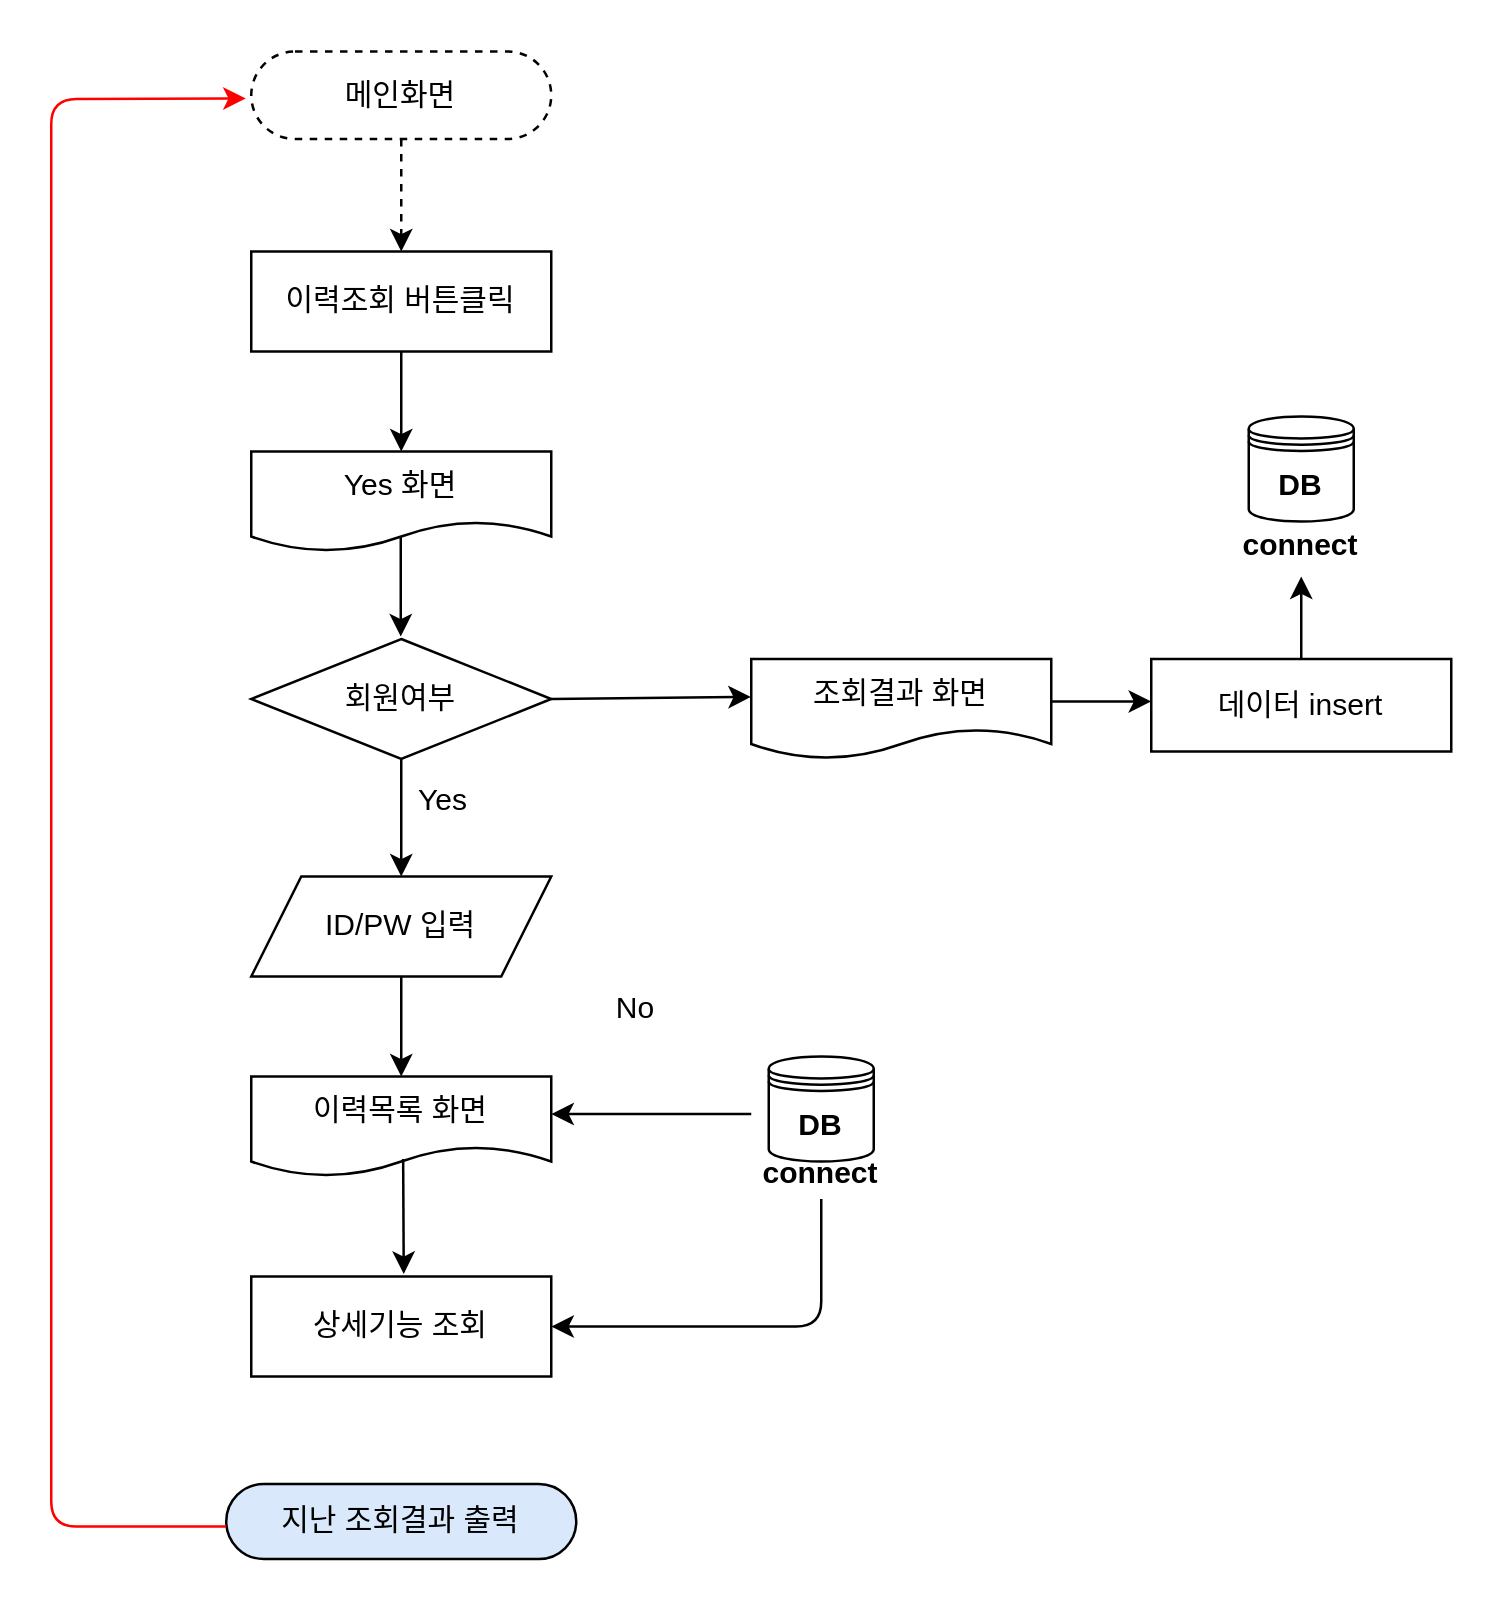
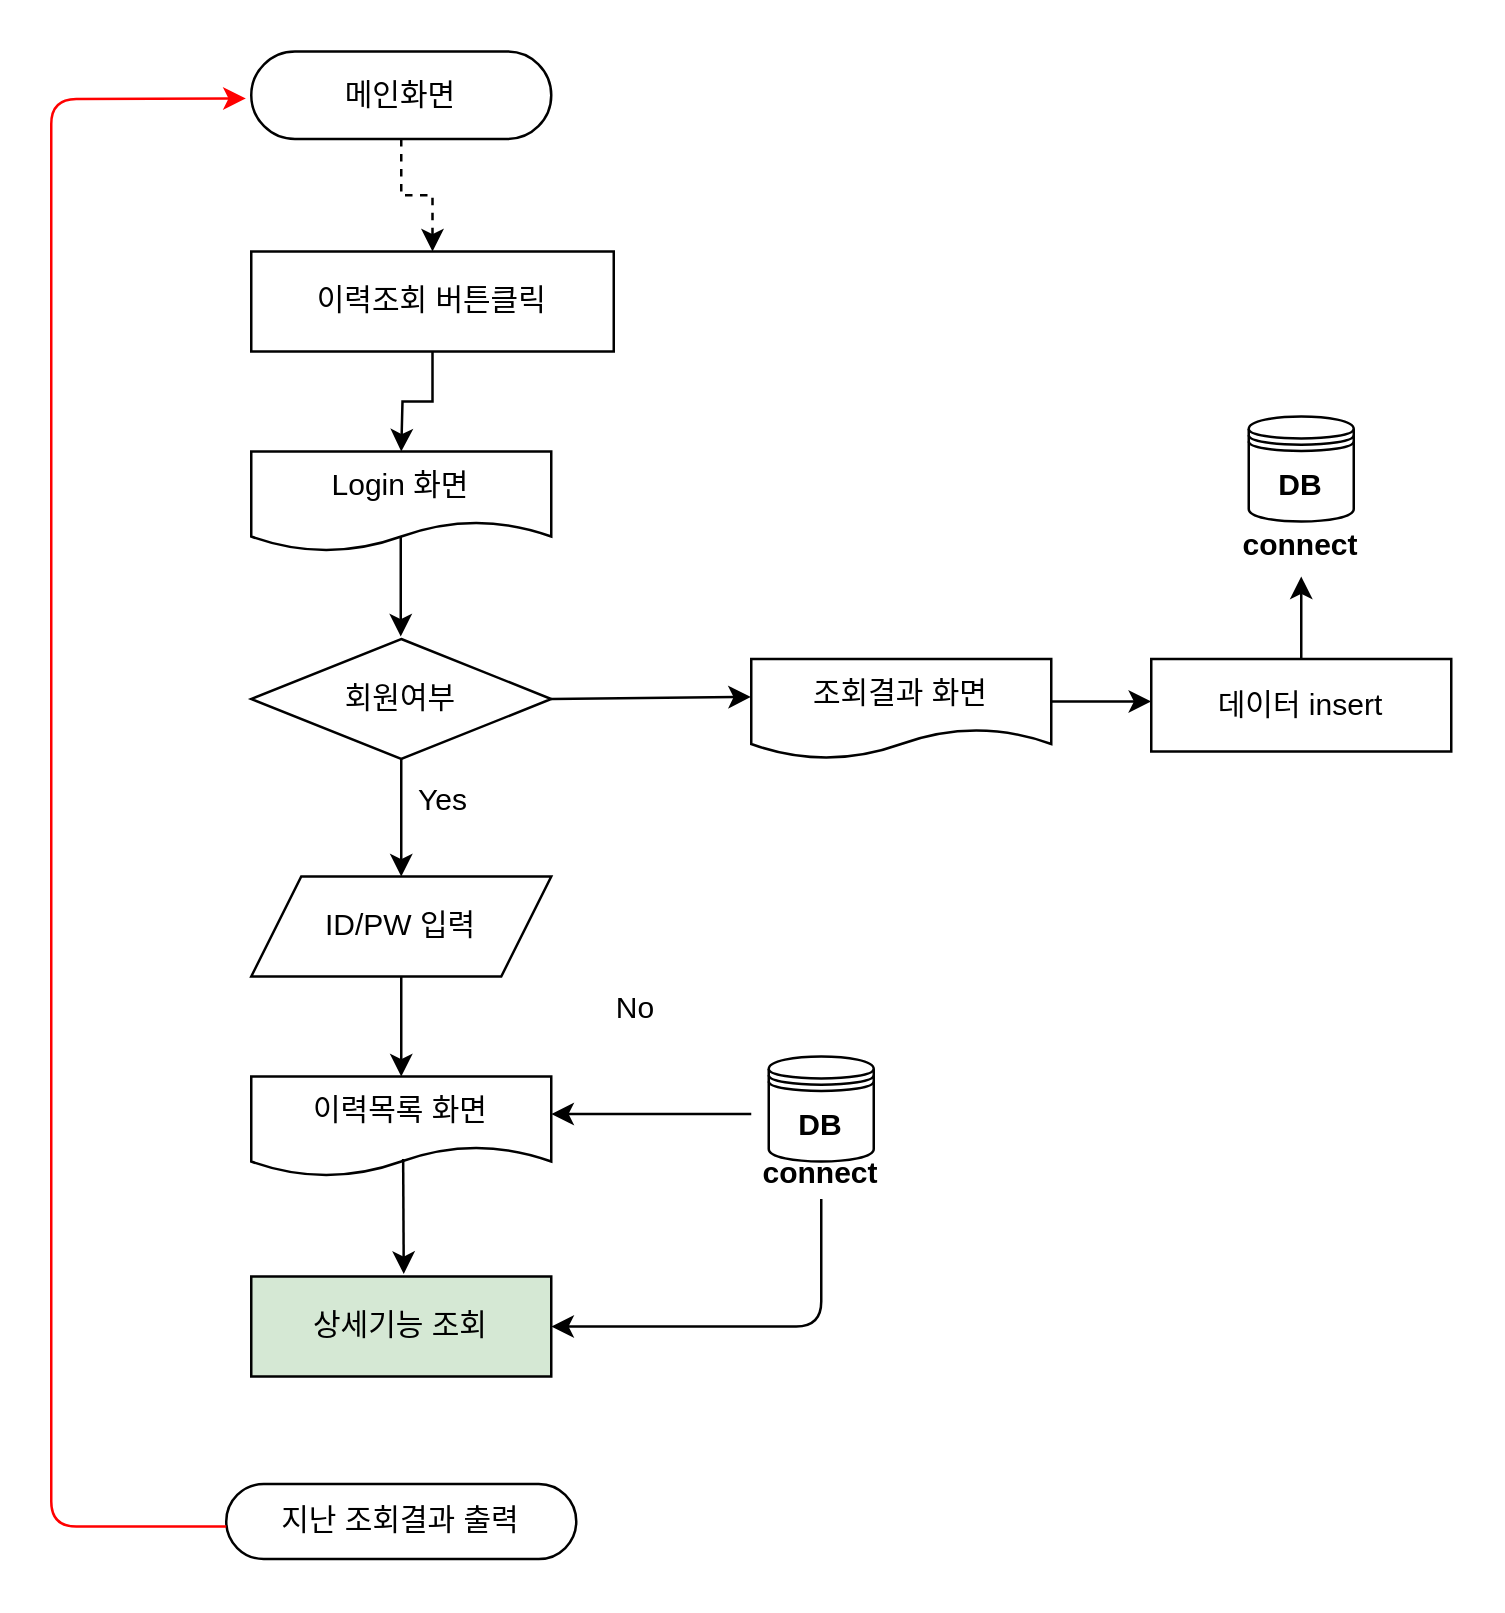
(401, 95) -> (401, 95)
(401, 301) -> (433, 301)
(401, 486) -> (401, 486)
(401, 1326) -> (401, 1326)
(401, 1521) -> (401, 1521)
